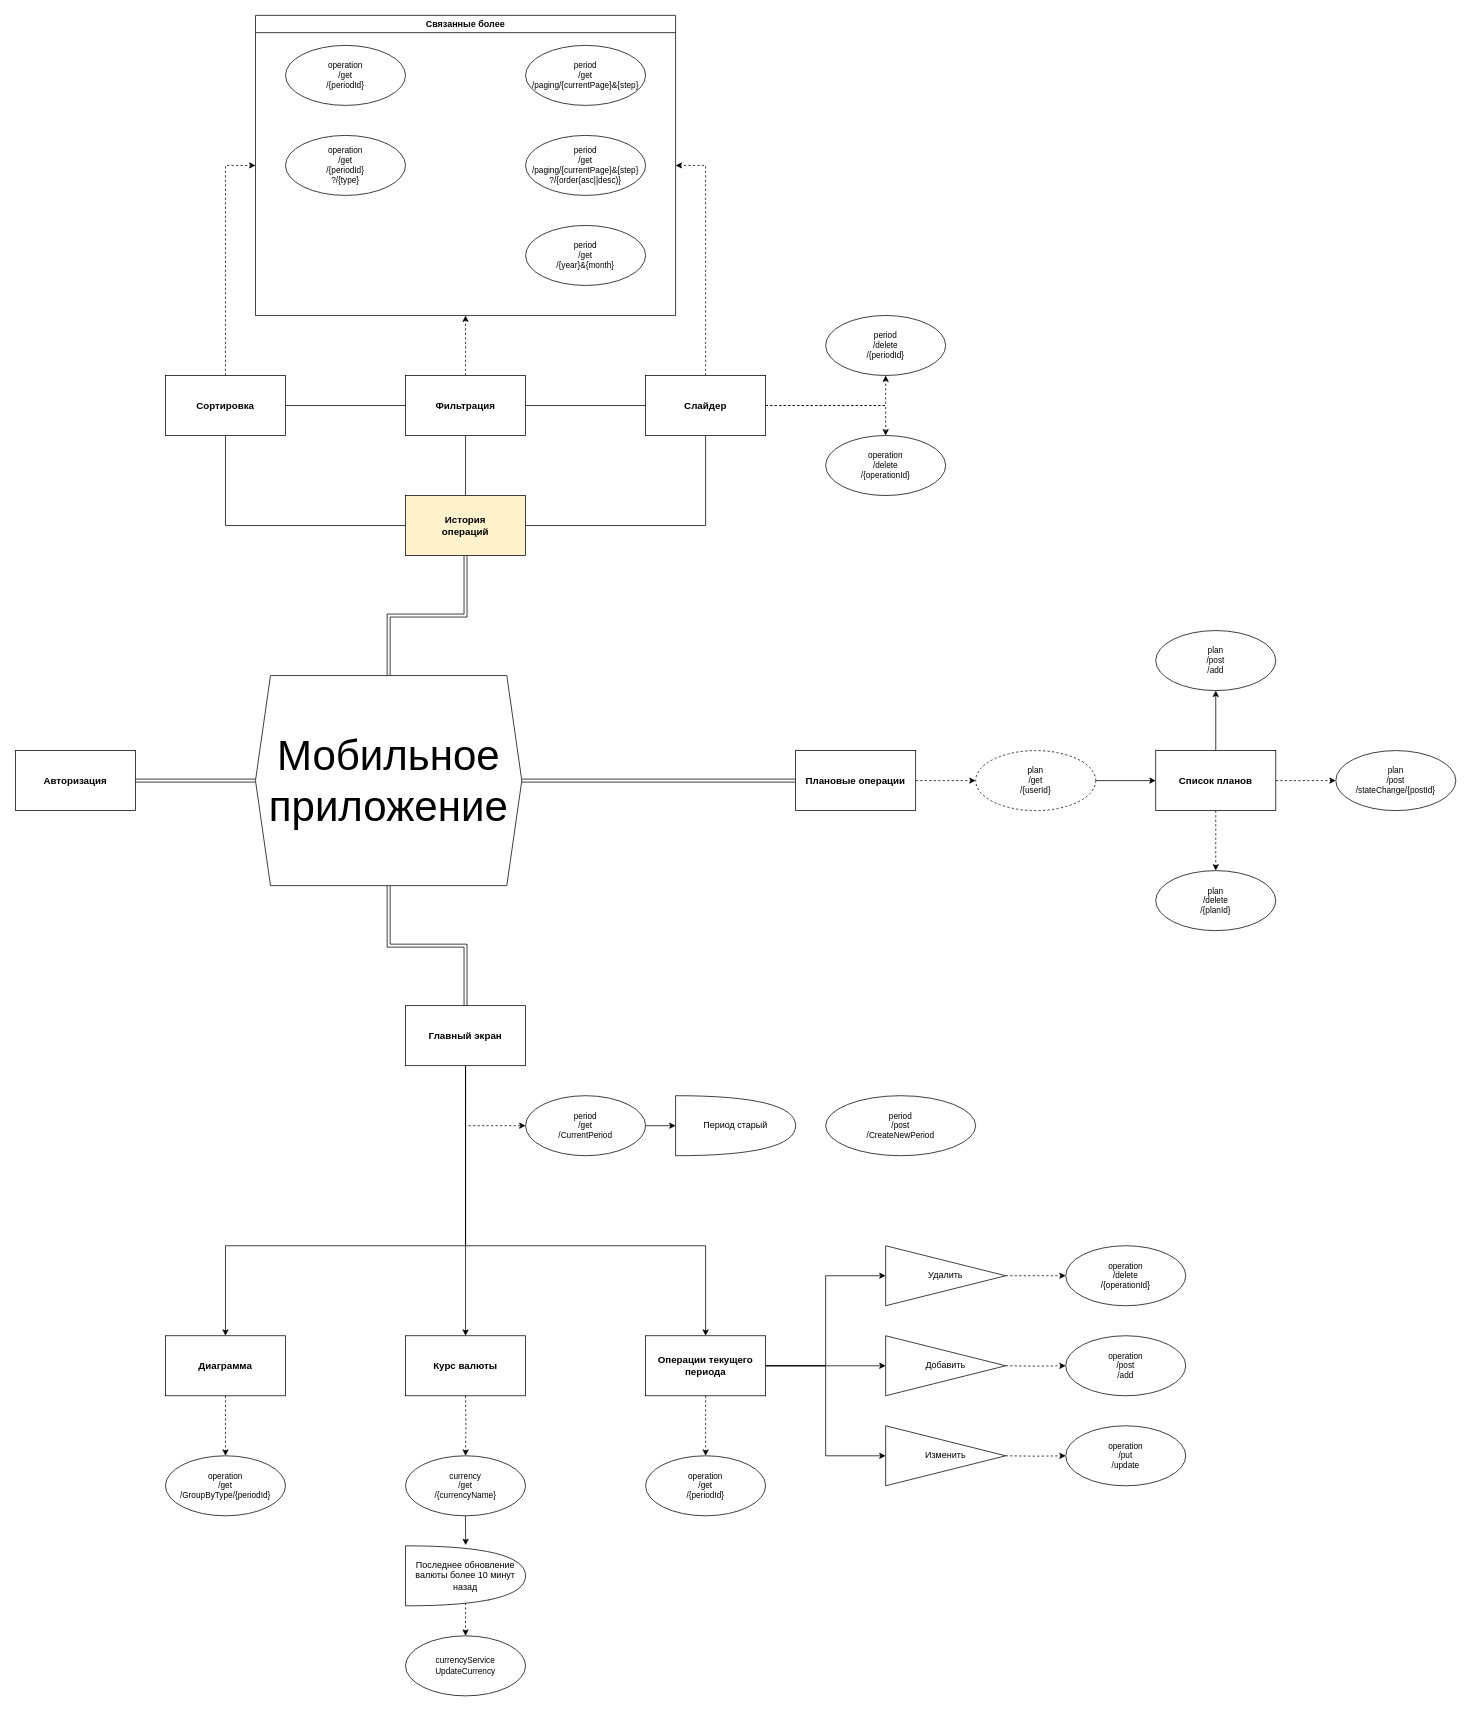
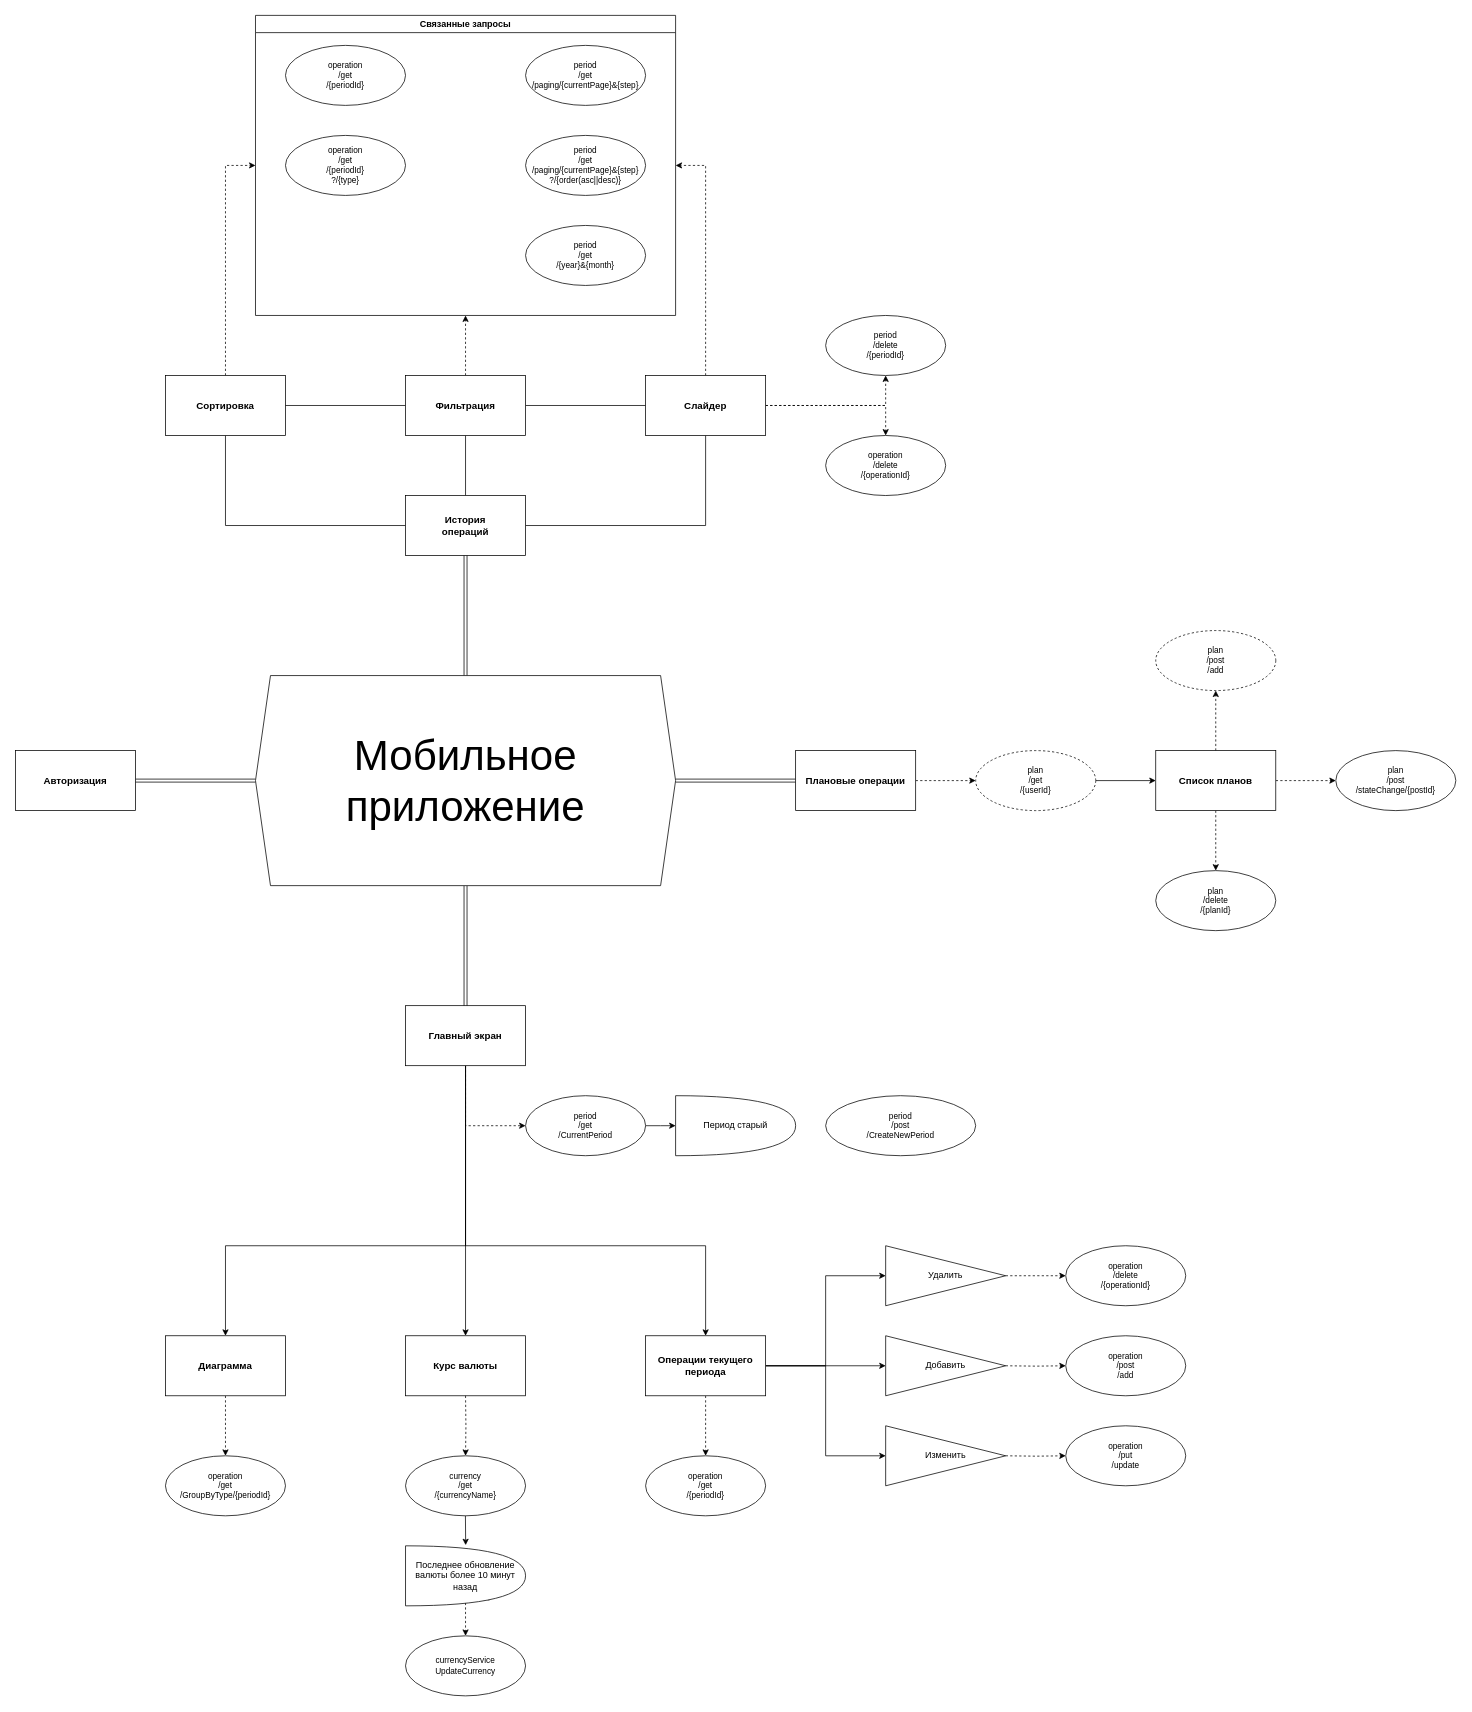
(465, 24) -> (465, 24)
(465, 525) -> (465, 525)
(1215, 660) -> (1215, 660)
(1215, 722) -> (1215, 722)
(389, 780) -> (465, 780)
